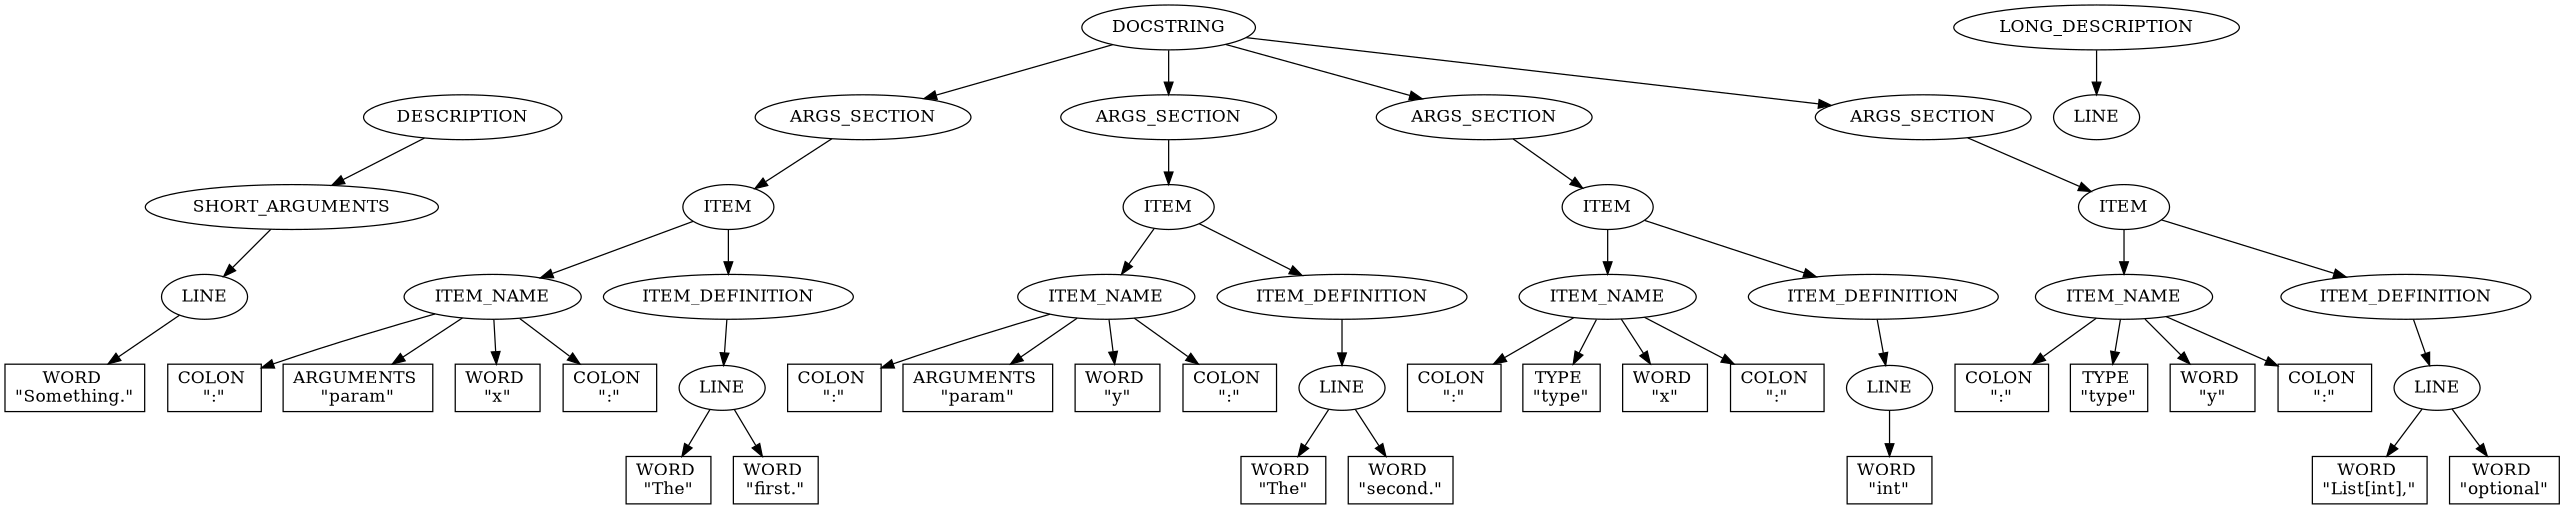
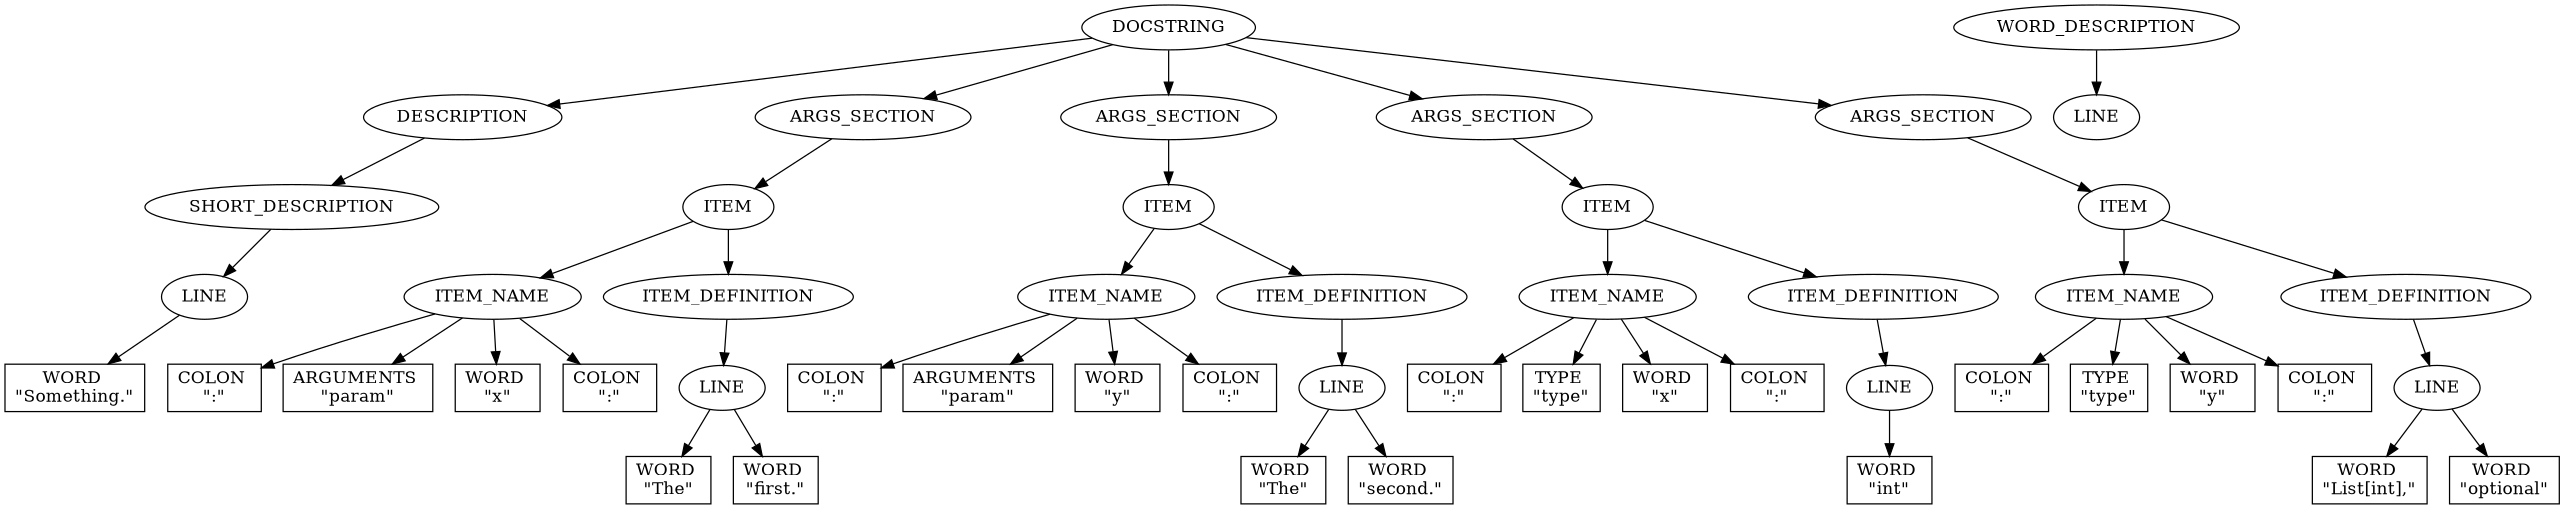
(2097, 27) -> (2097, 27)
none -> (826, 71)
(292, 207) -> (292, 207)
